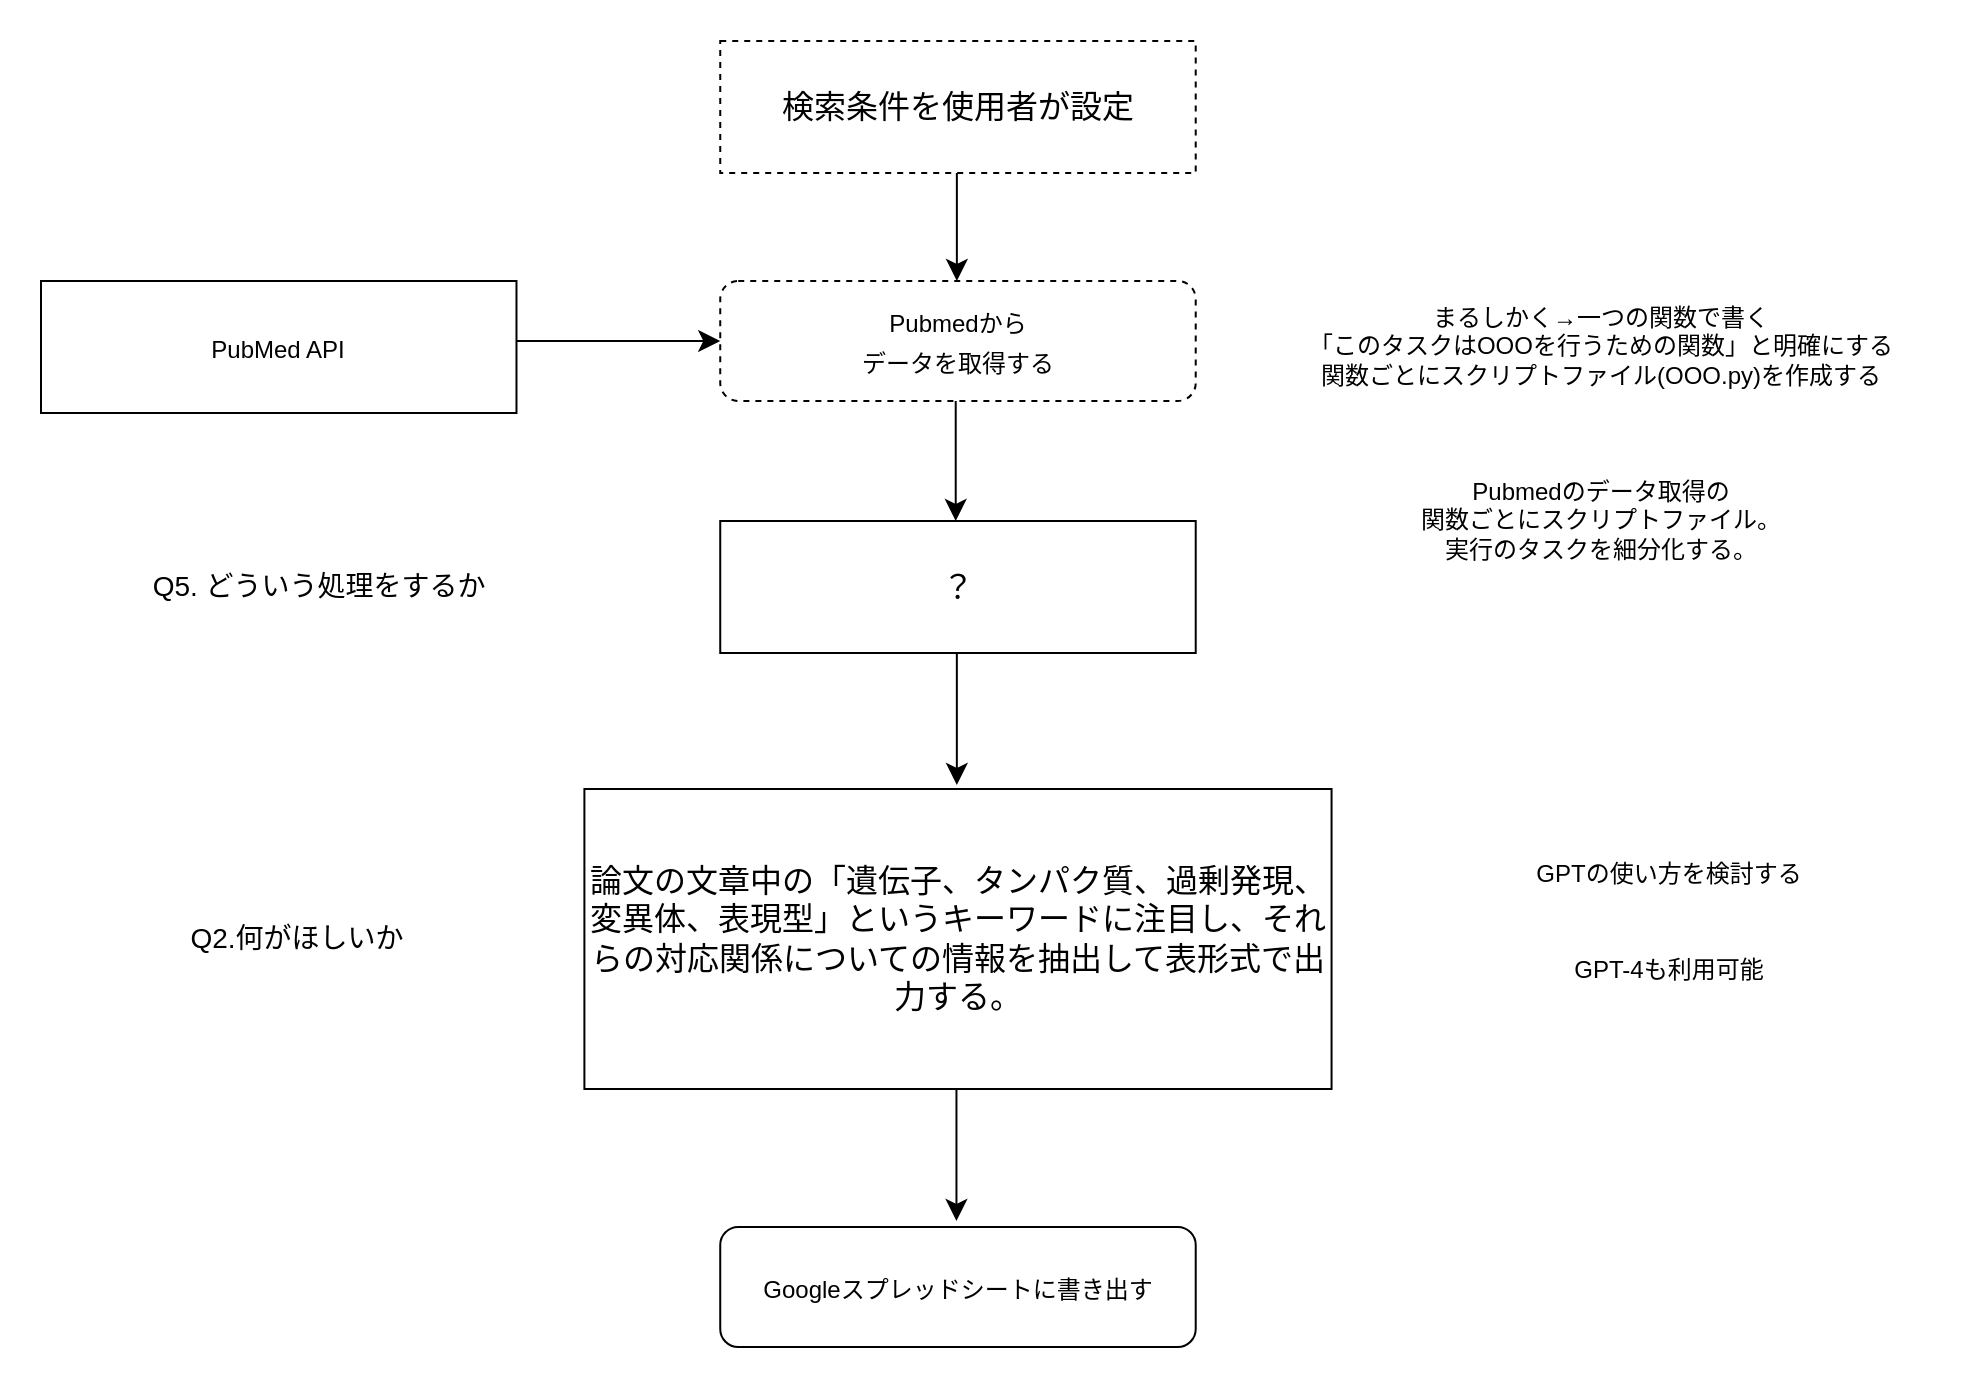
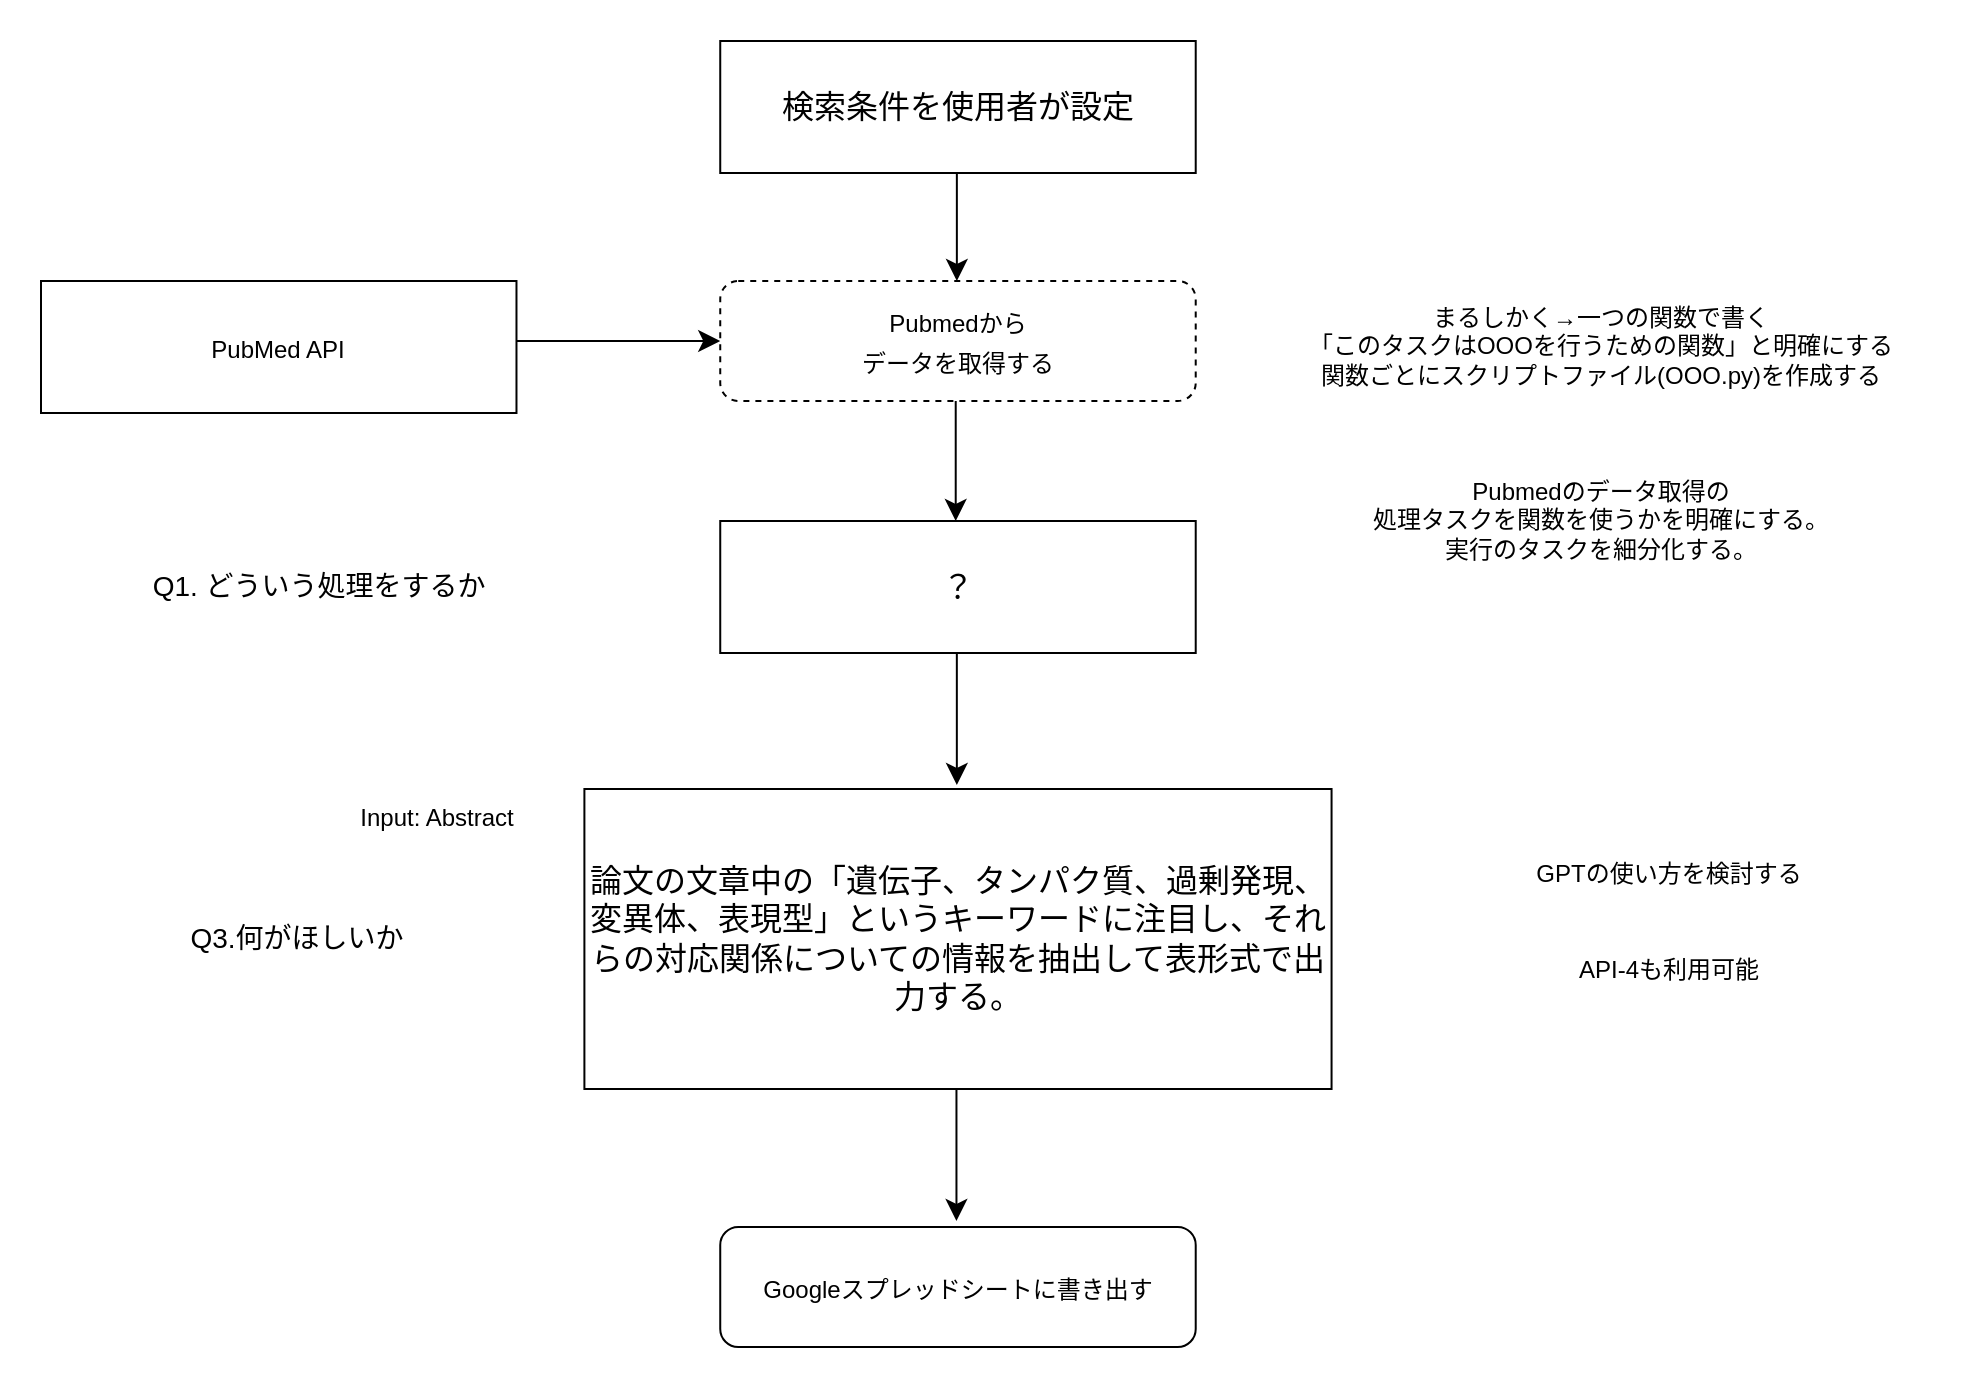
(958, 107) -> (958, 107)
(1602, 521) -> (1602, 521)
(324, 587) -> (324, 587)
none -> (437, 819)
(298, 939) -> (298, 939)
(1670, 971) -> (1670, 971)
